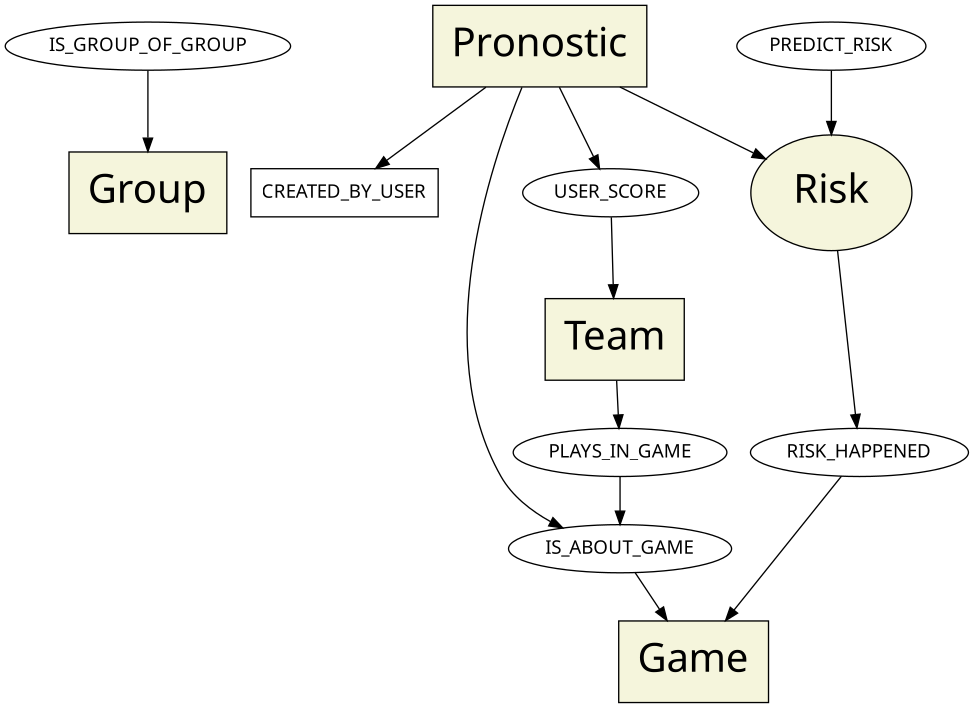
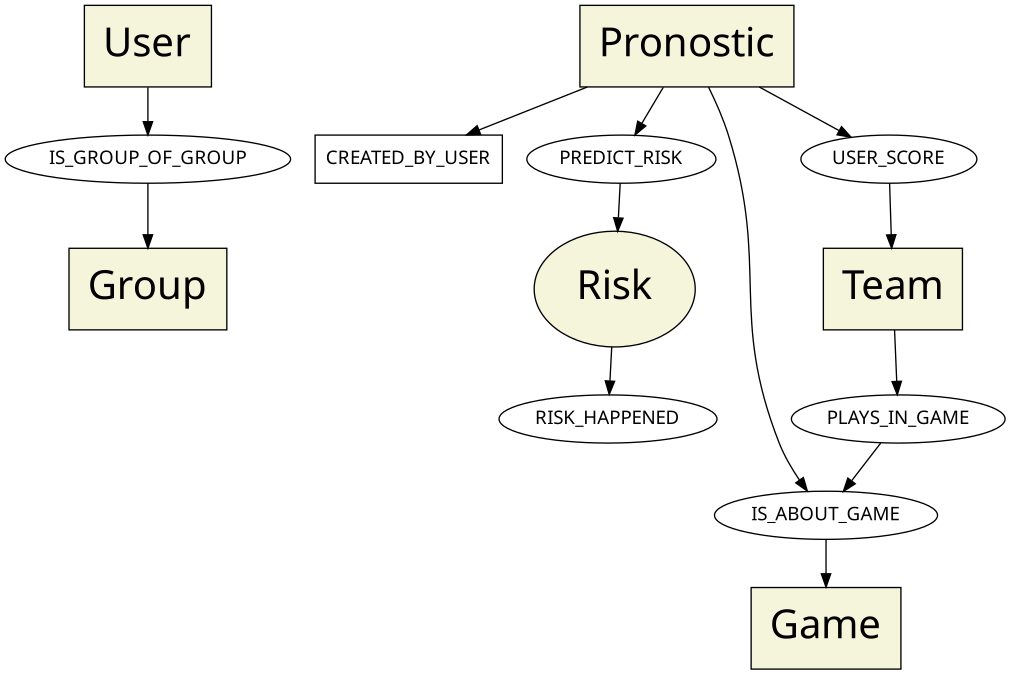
none -> (148, 46)
(687, 120) -> (653, 105)
(788, 543) -> none
